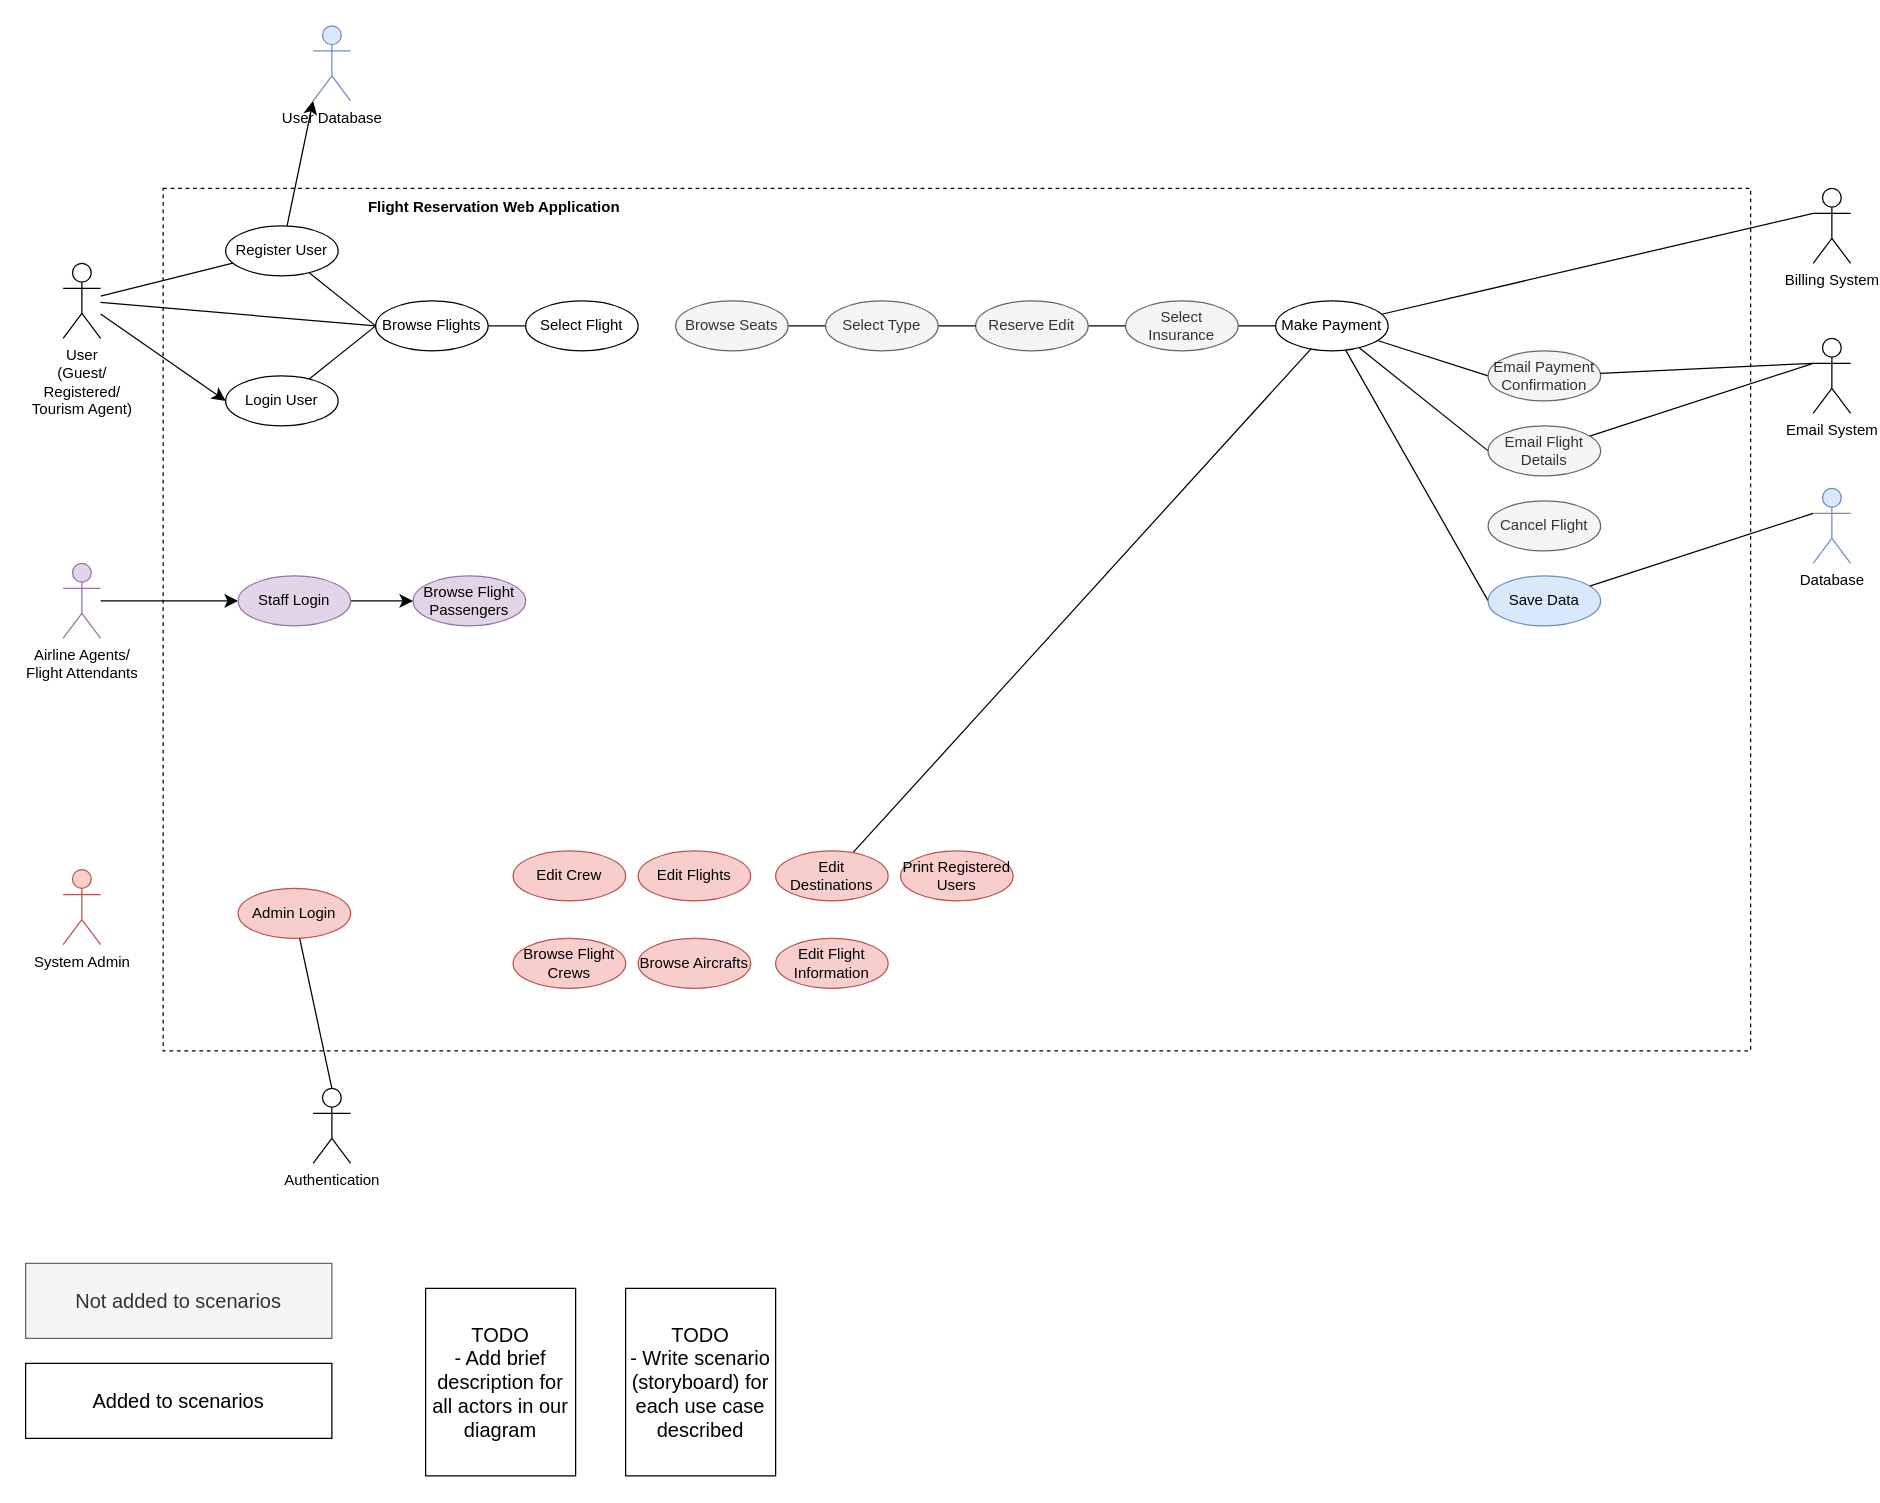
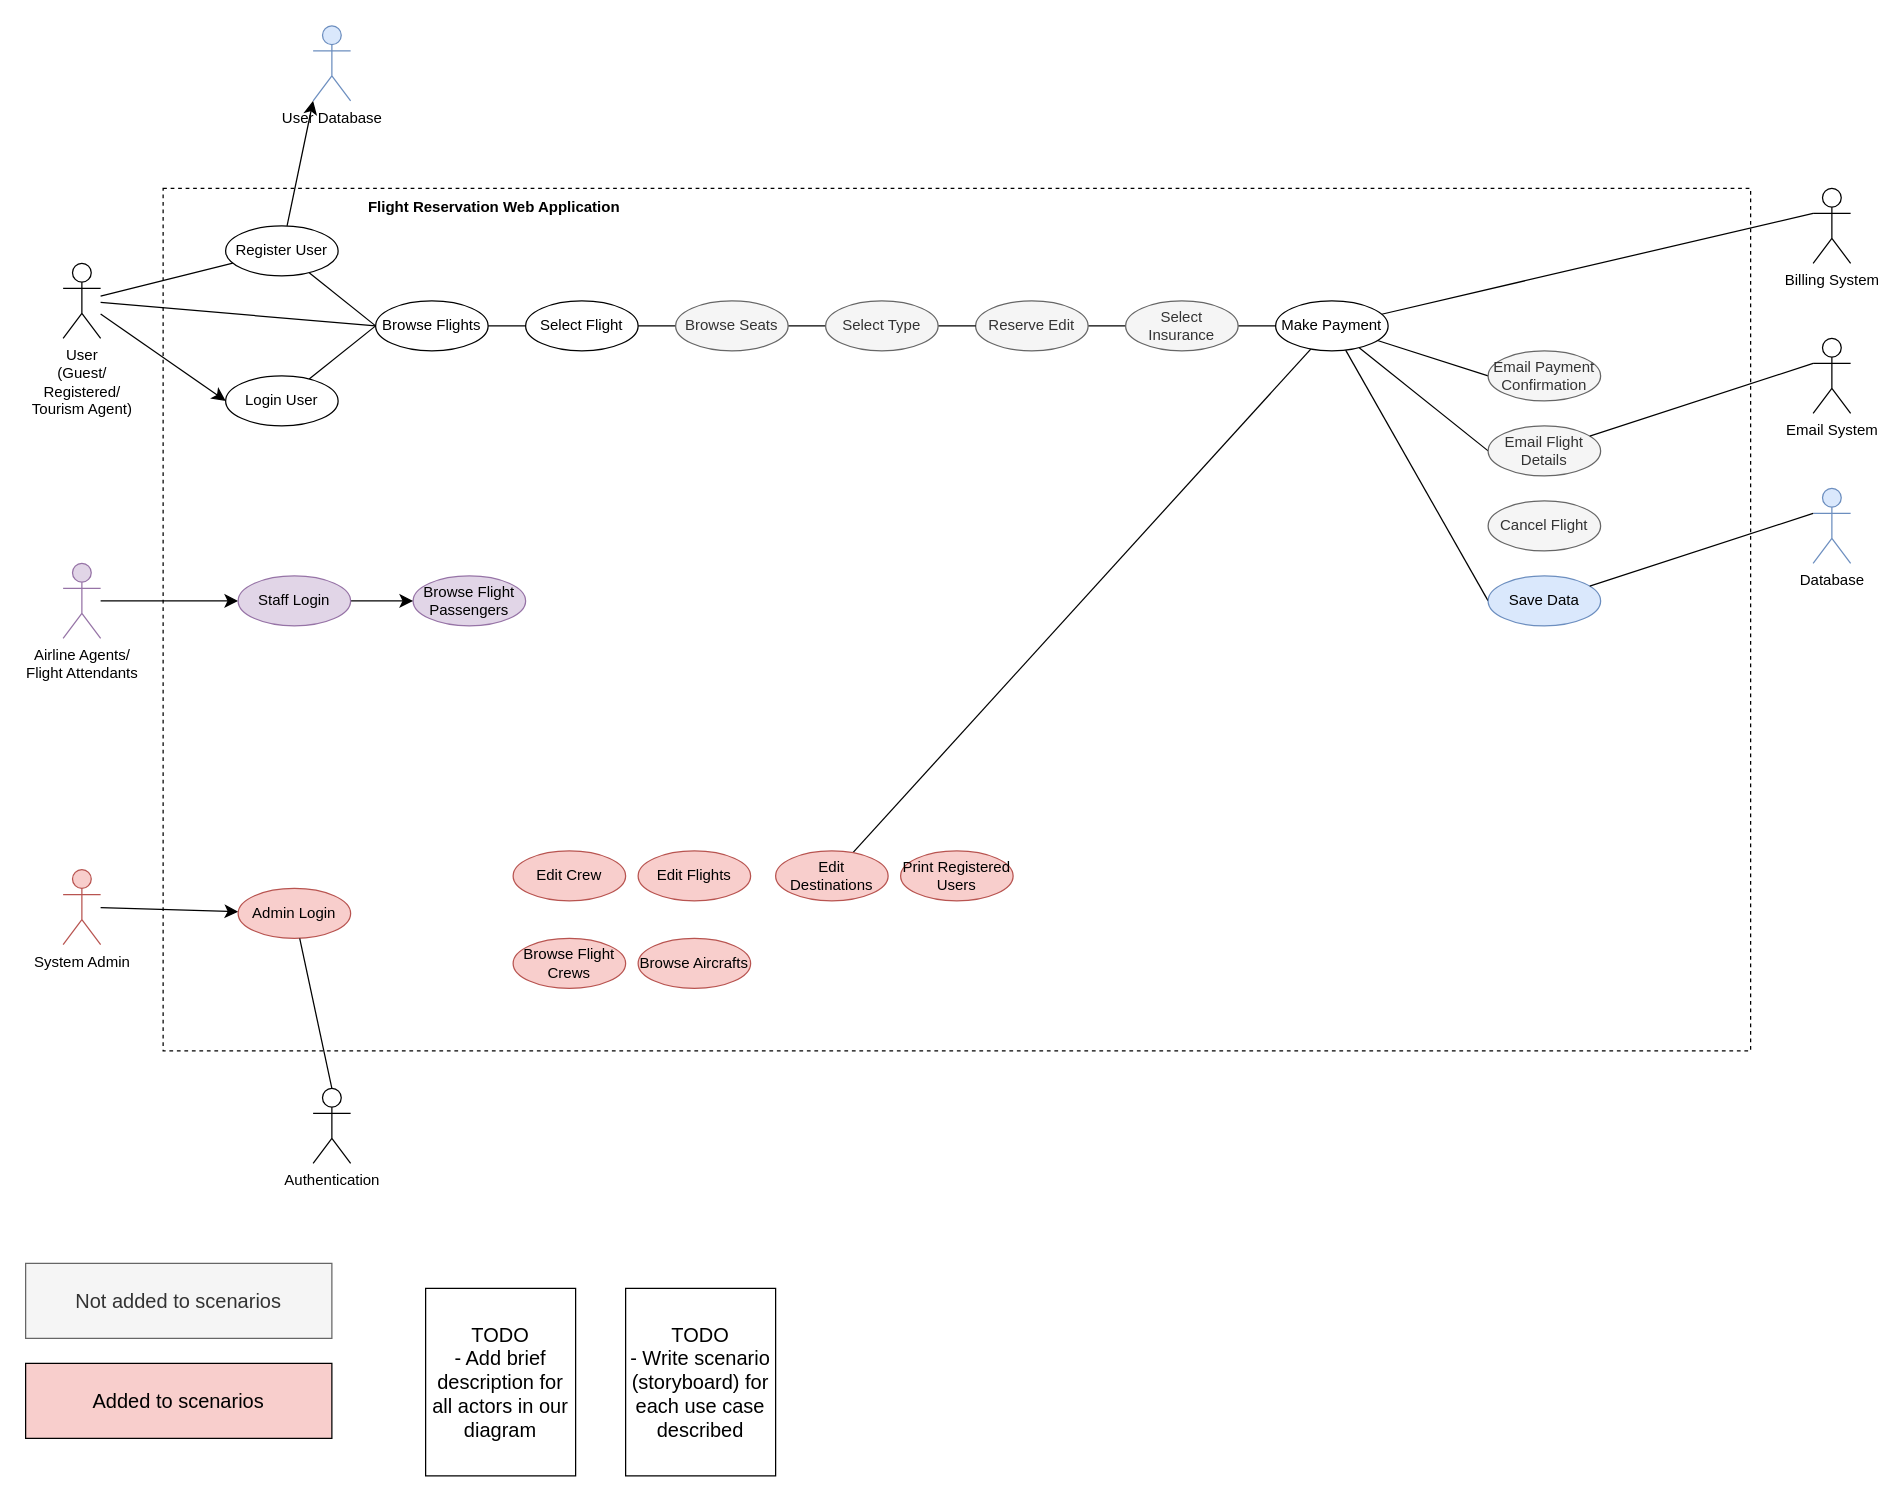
none -> (658, 326)
(1705, 368) -> none
none -> (165, 909)
(832, 963) -> none
(179, 1401) -> (179, 1401)
